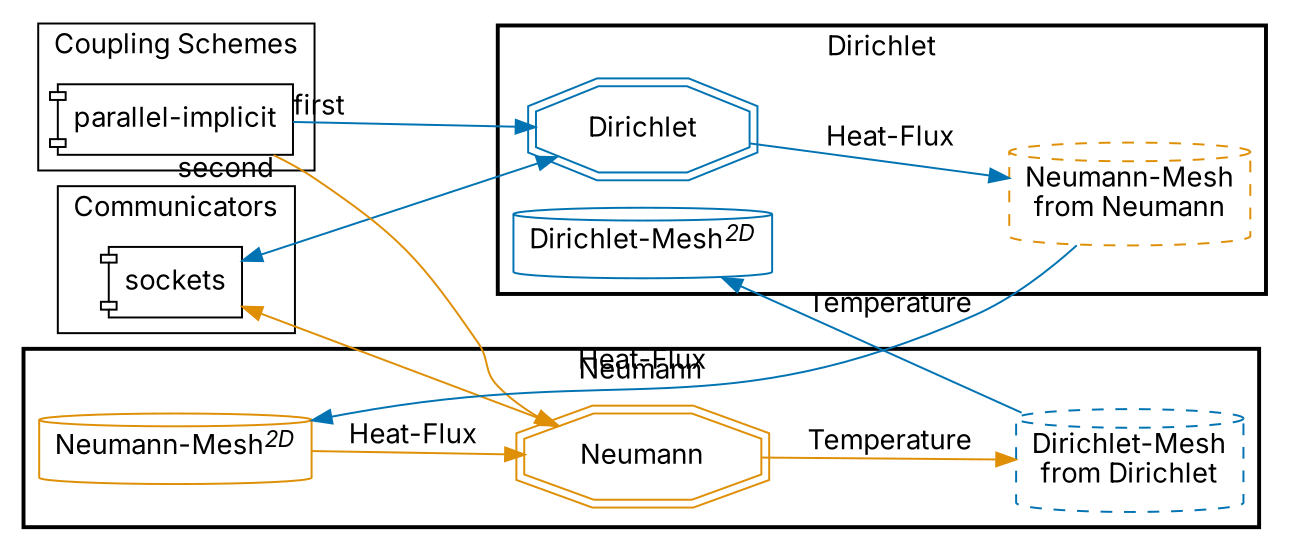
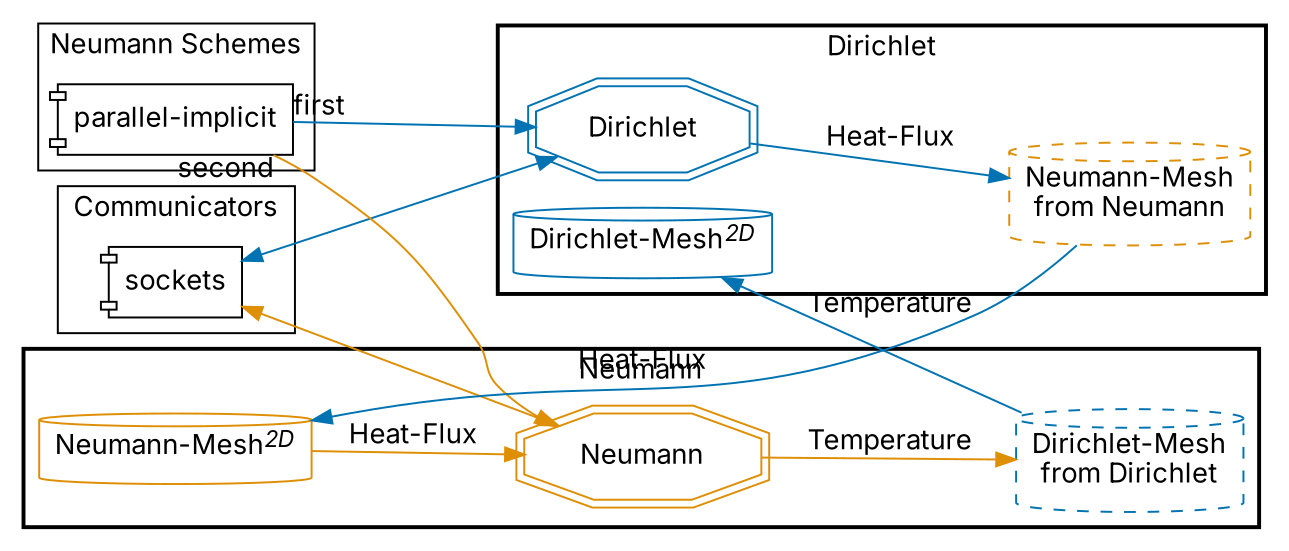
(176, 46) -> (176, 46)
